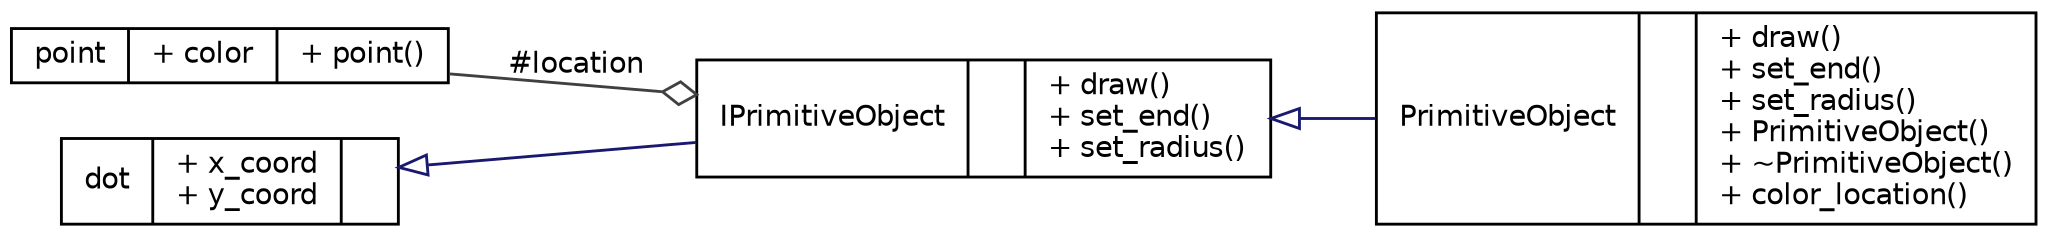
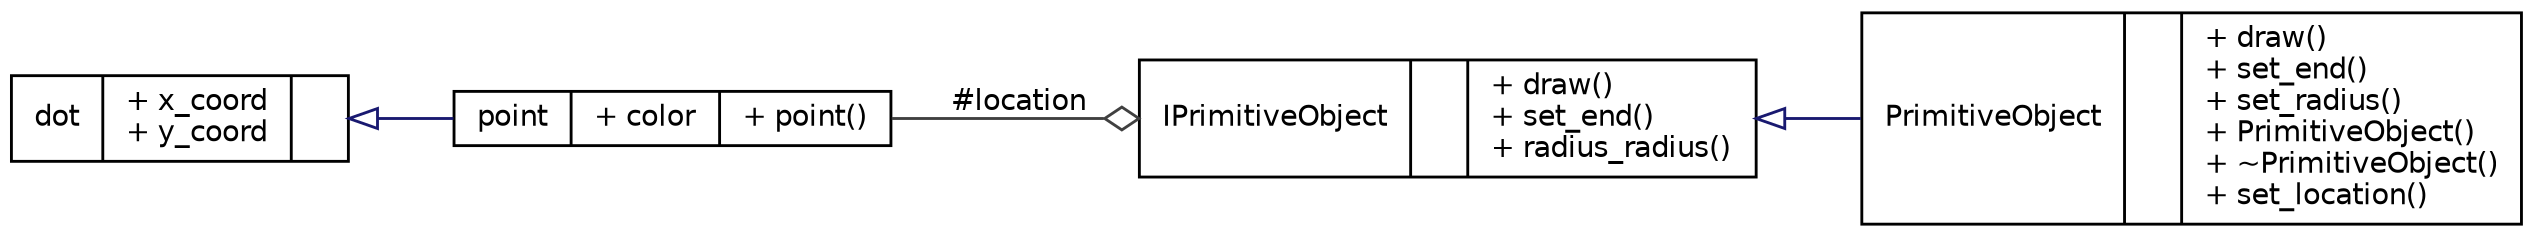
(1148, 148) -> (1612, 148)
(562, 154) -> (416, 119)
(1845, 196) -> (2317, 196)
